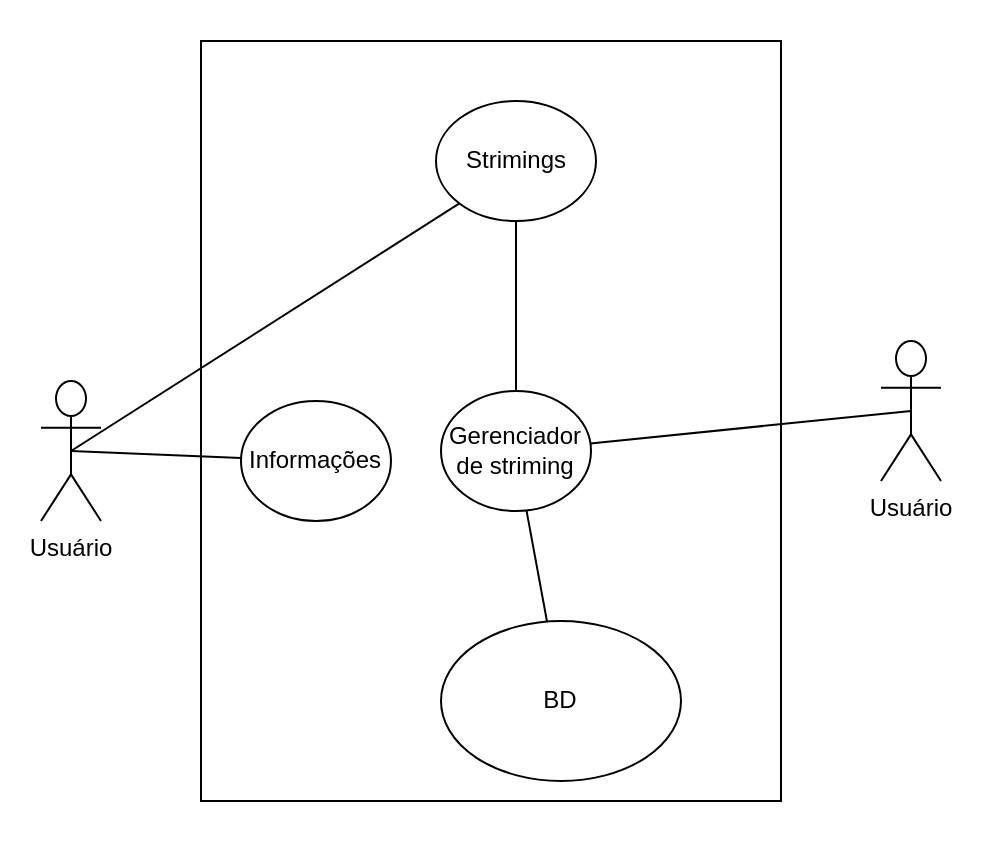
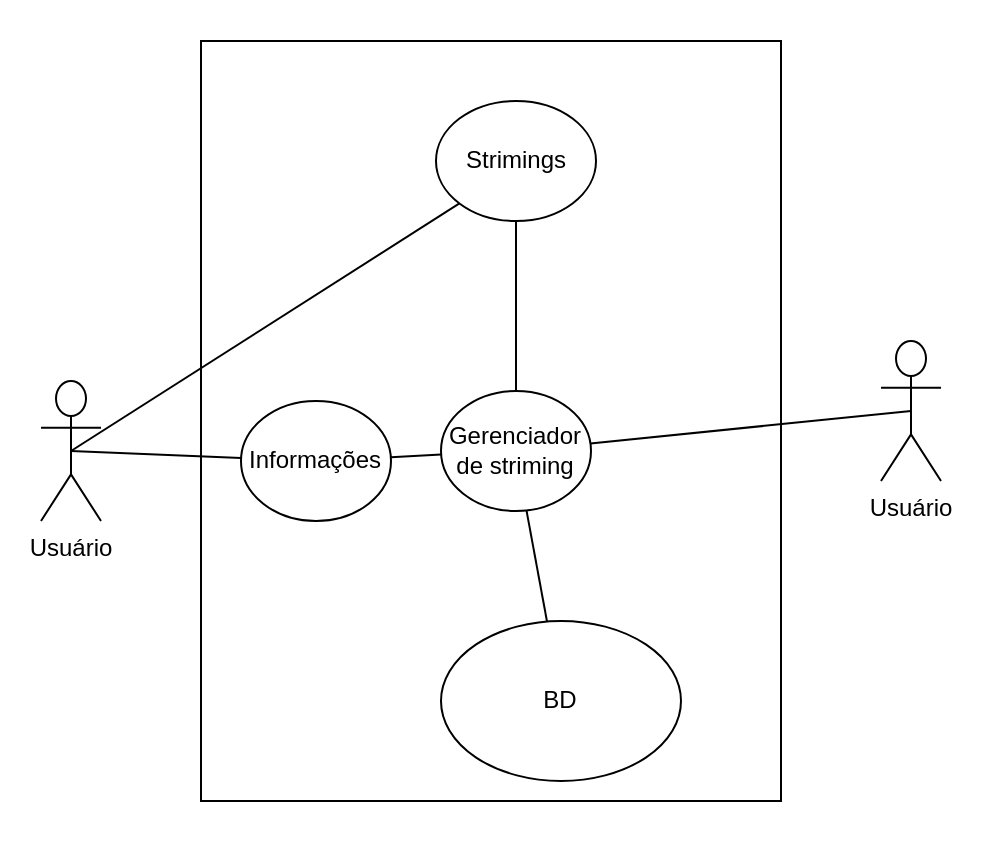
none -> (416, 456)
